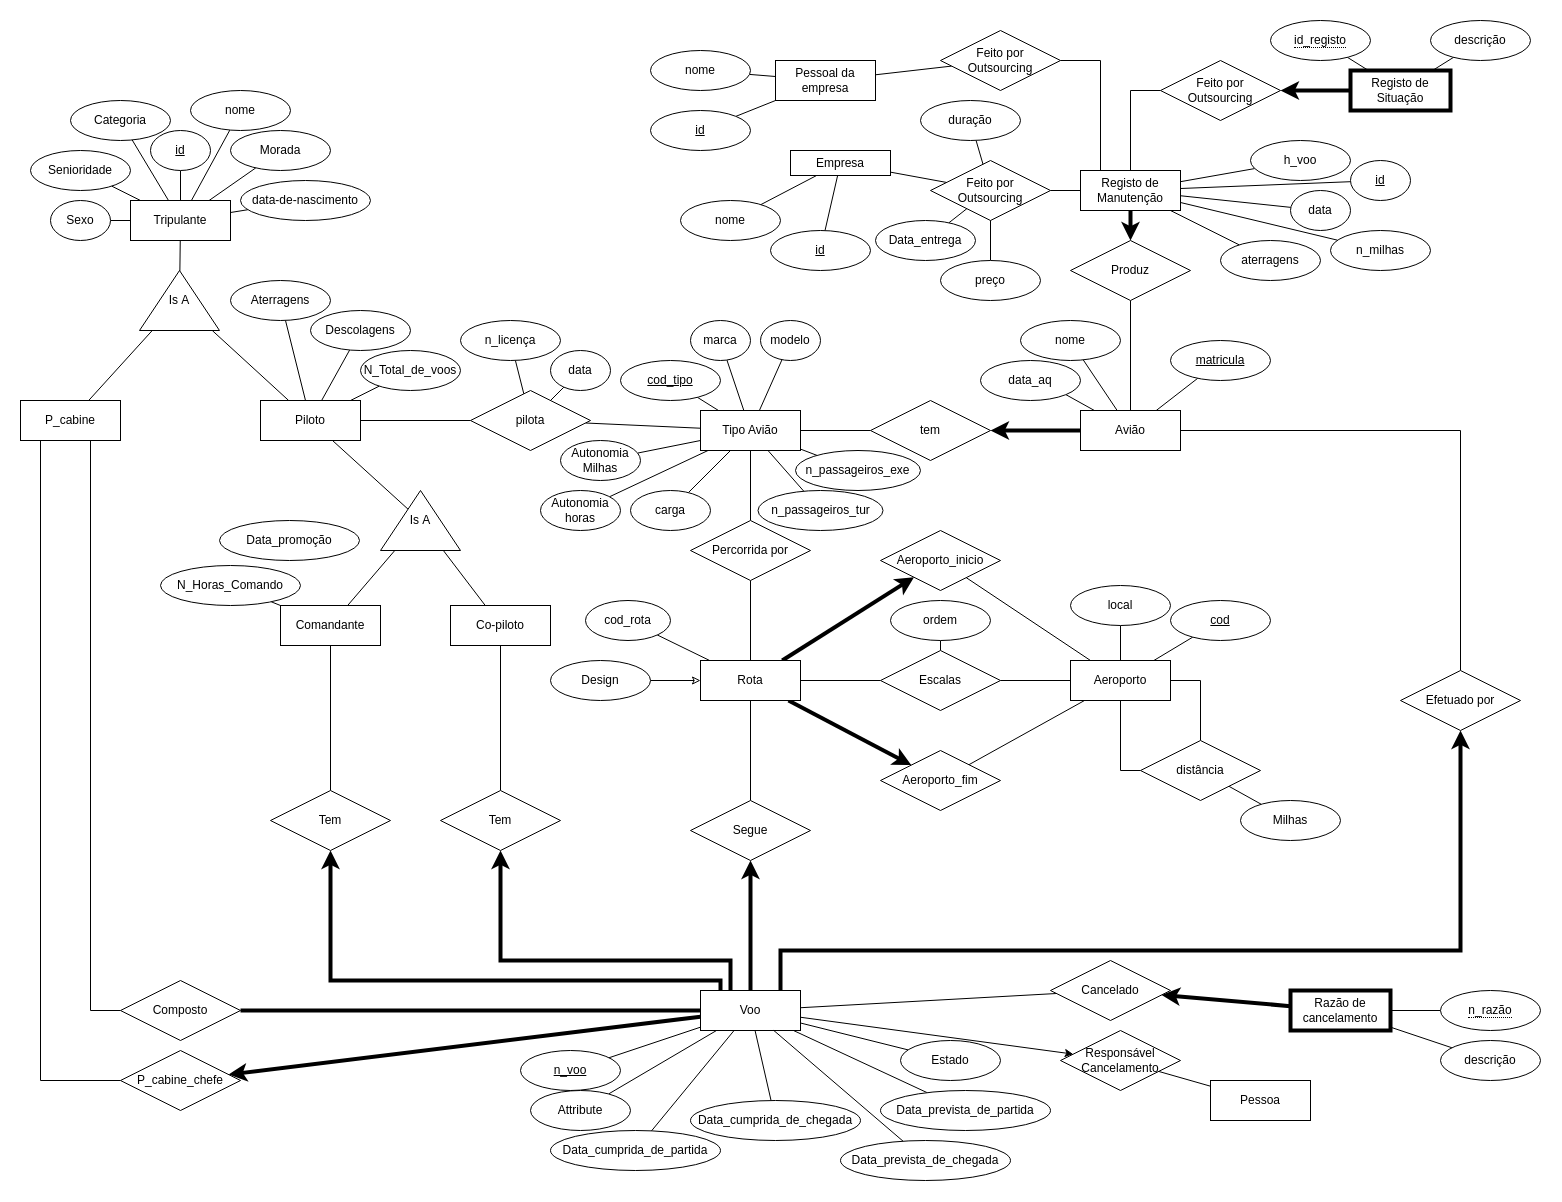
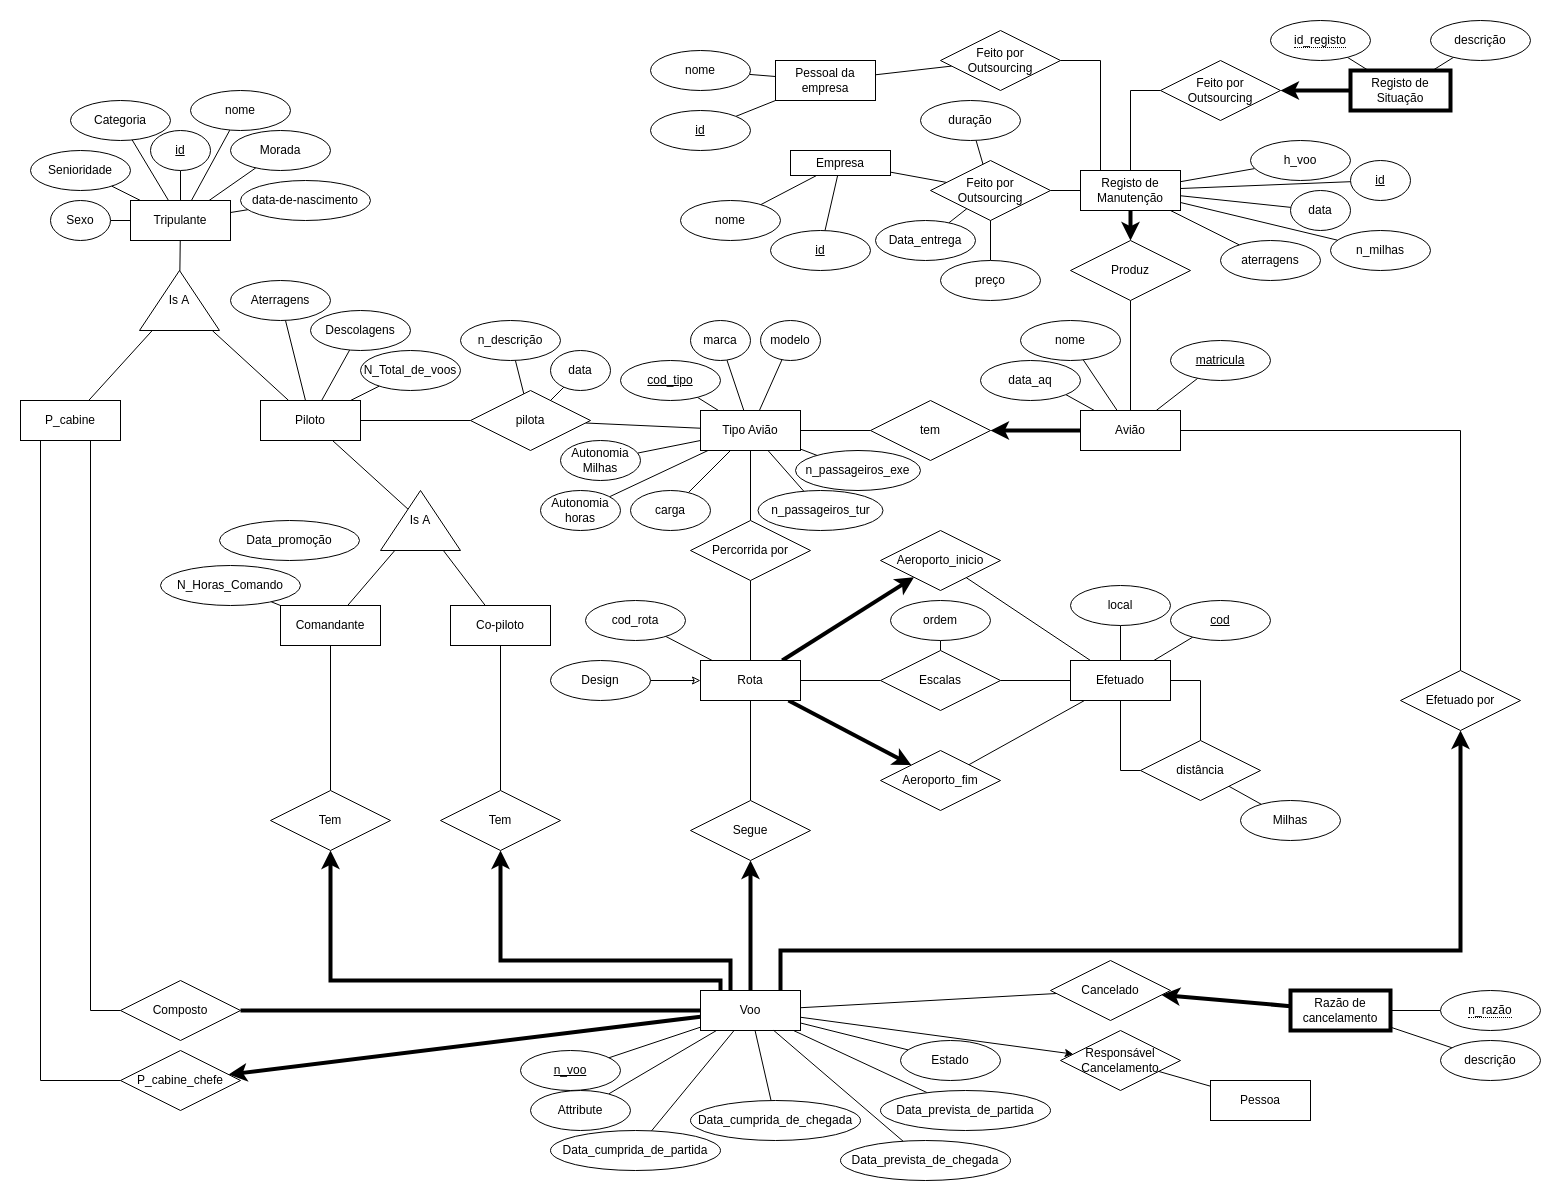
(511, 341) -> (511, 341)
(628, 621) -> (636, 621)
(1121, 681) -> (1121, 681)
